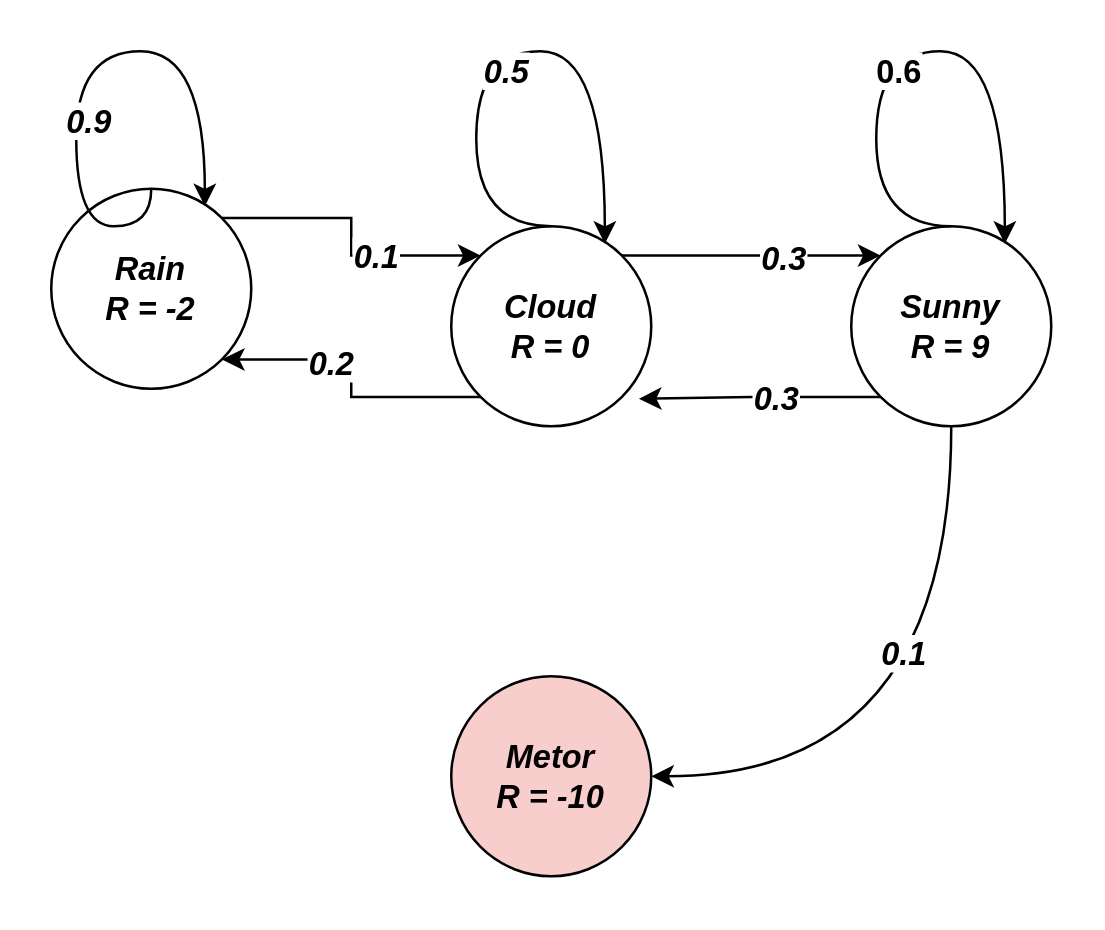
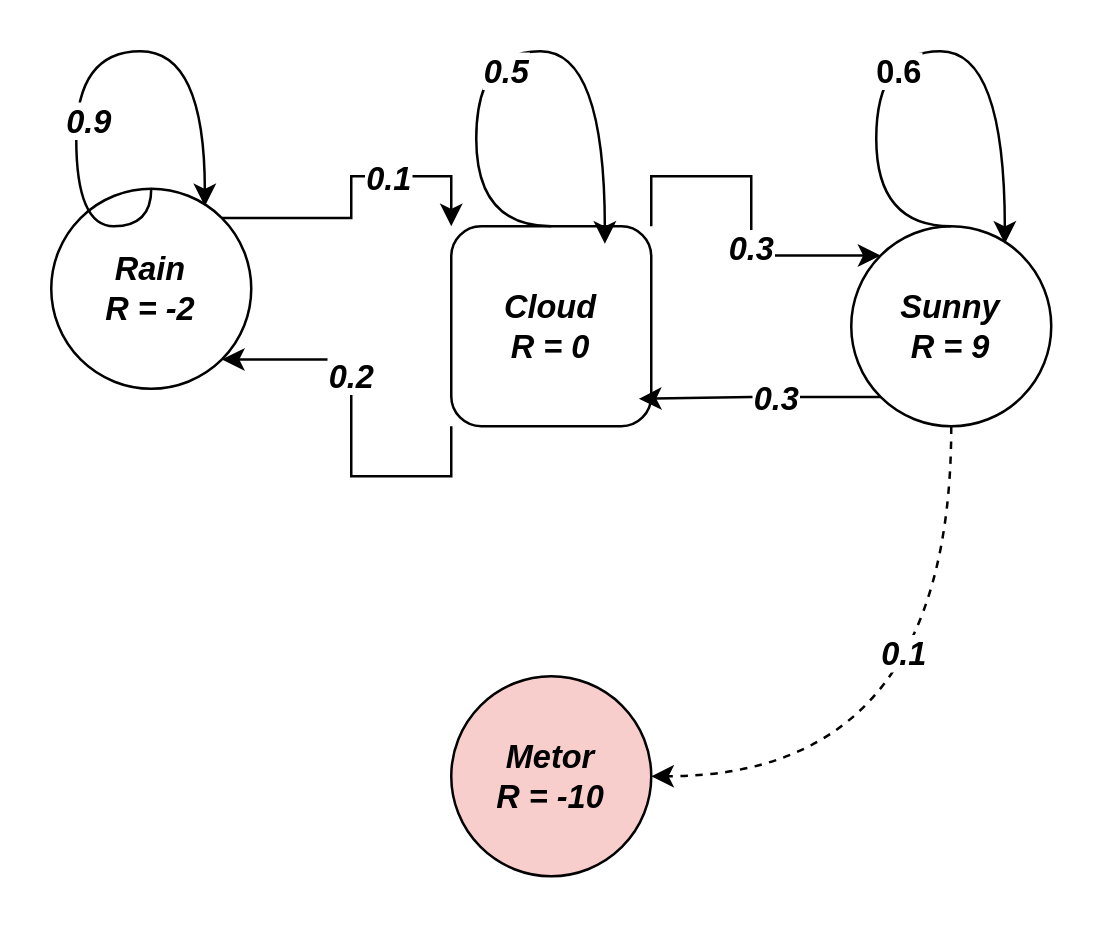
(551, 326) -> (551, 326)
(794, 752) -> (794, 752)
